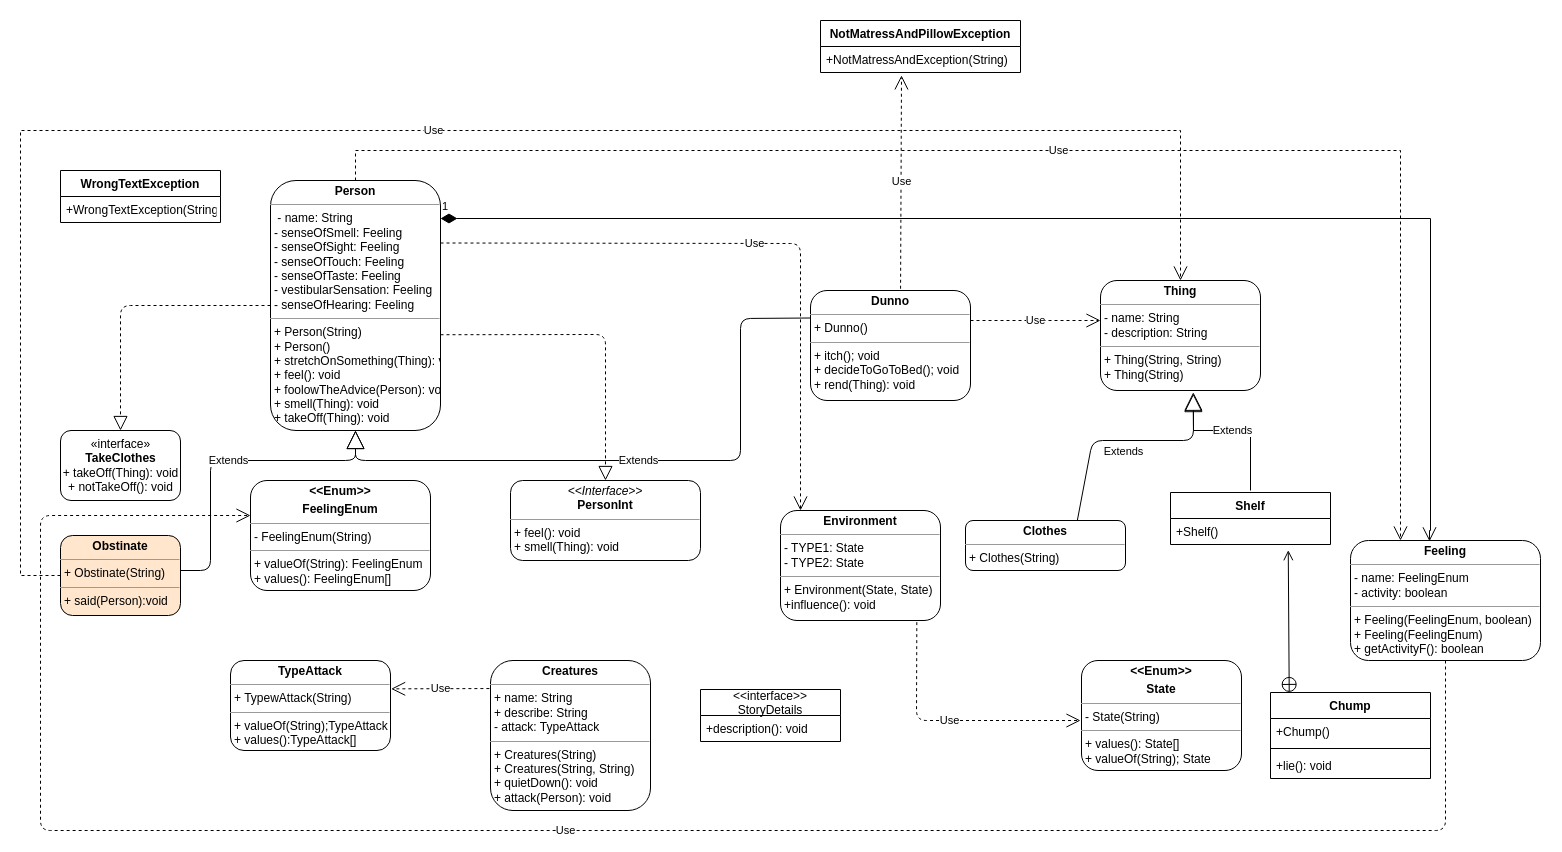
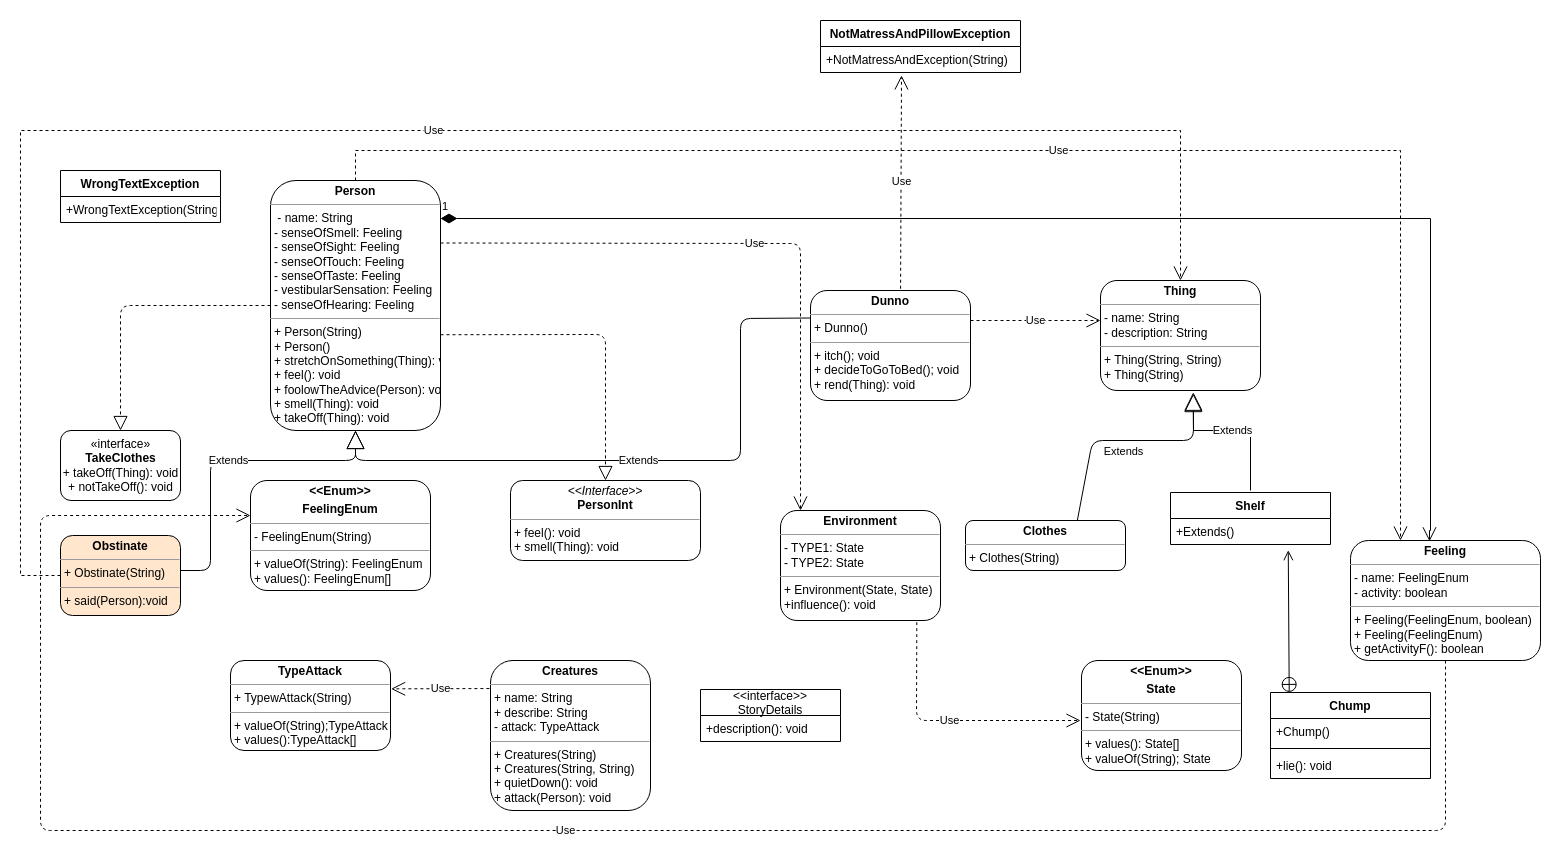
(1201, 532) -> (1210, 532)
